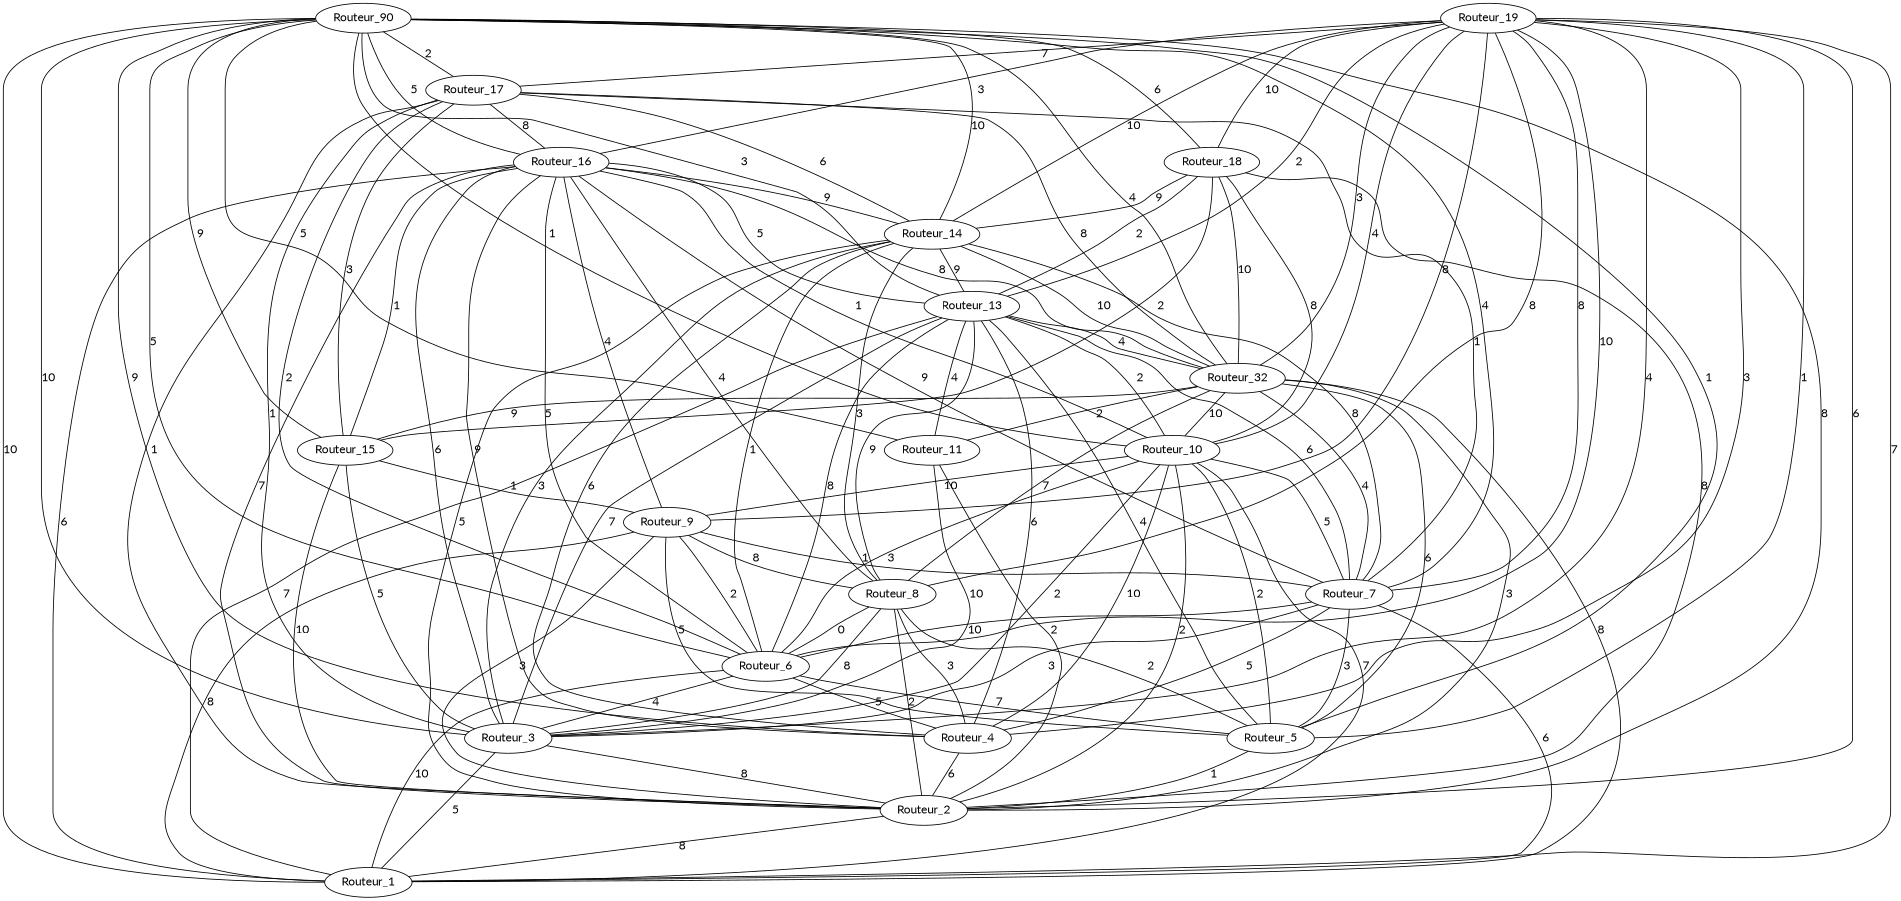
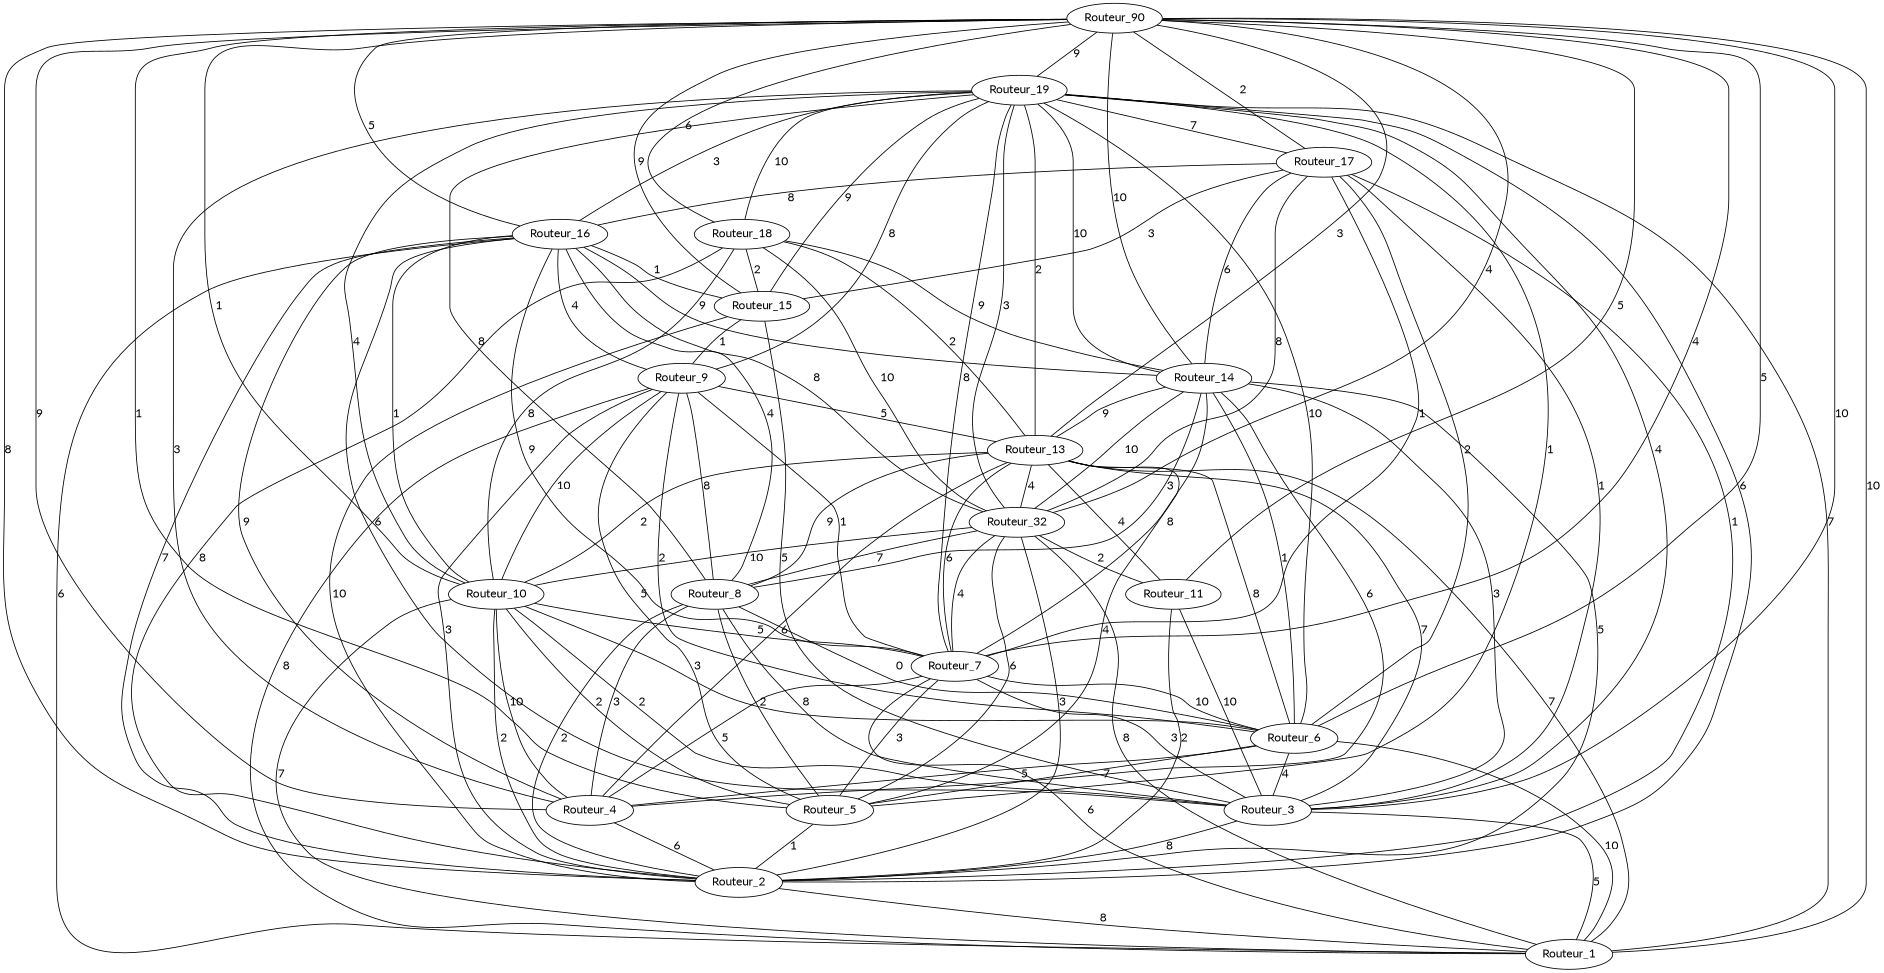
none -> (1067, 54)
(756, 248) -> (857, 414)
(806, 398) -> (859, 177)
(548, 446) -> none
